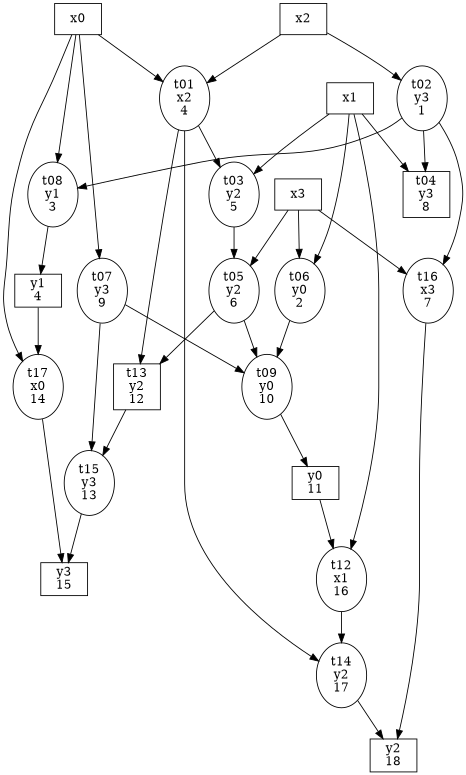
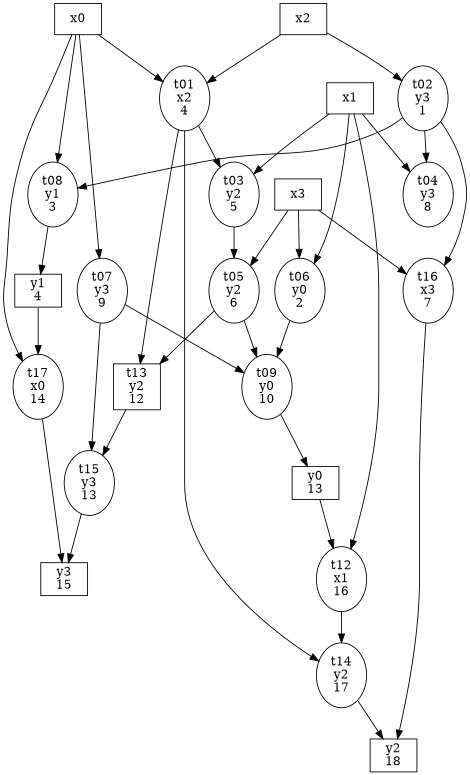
(426, 195) -> (428, 195)
(316, 483) -> (316, 483)
